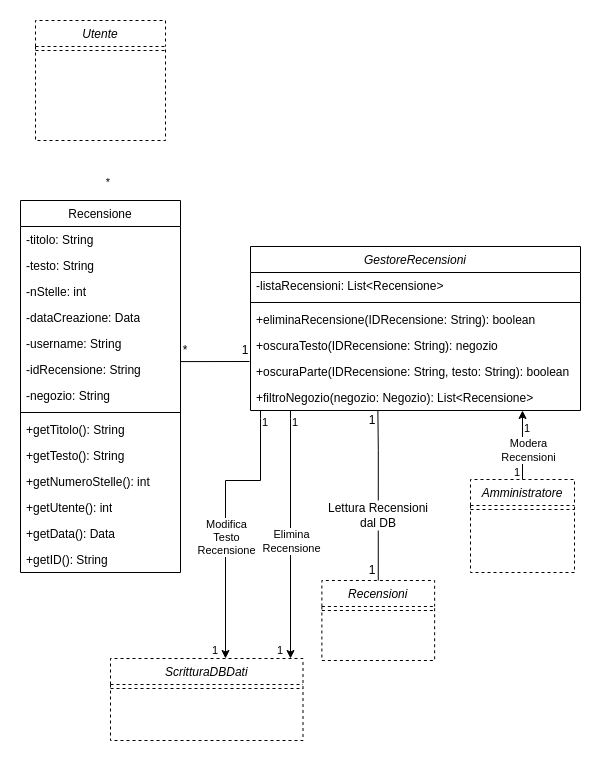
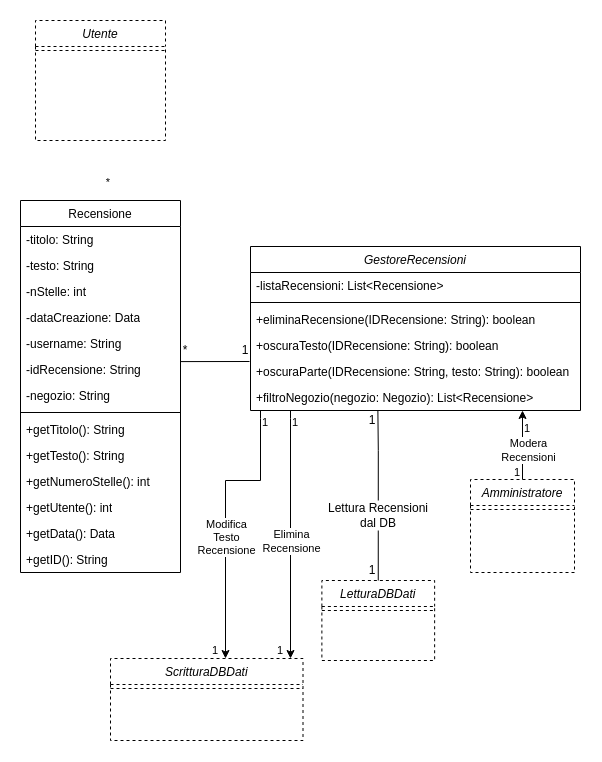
(390, 346) -> (390, 346)
(378, 594) -> (378, 594)
